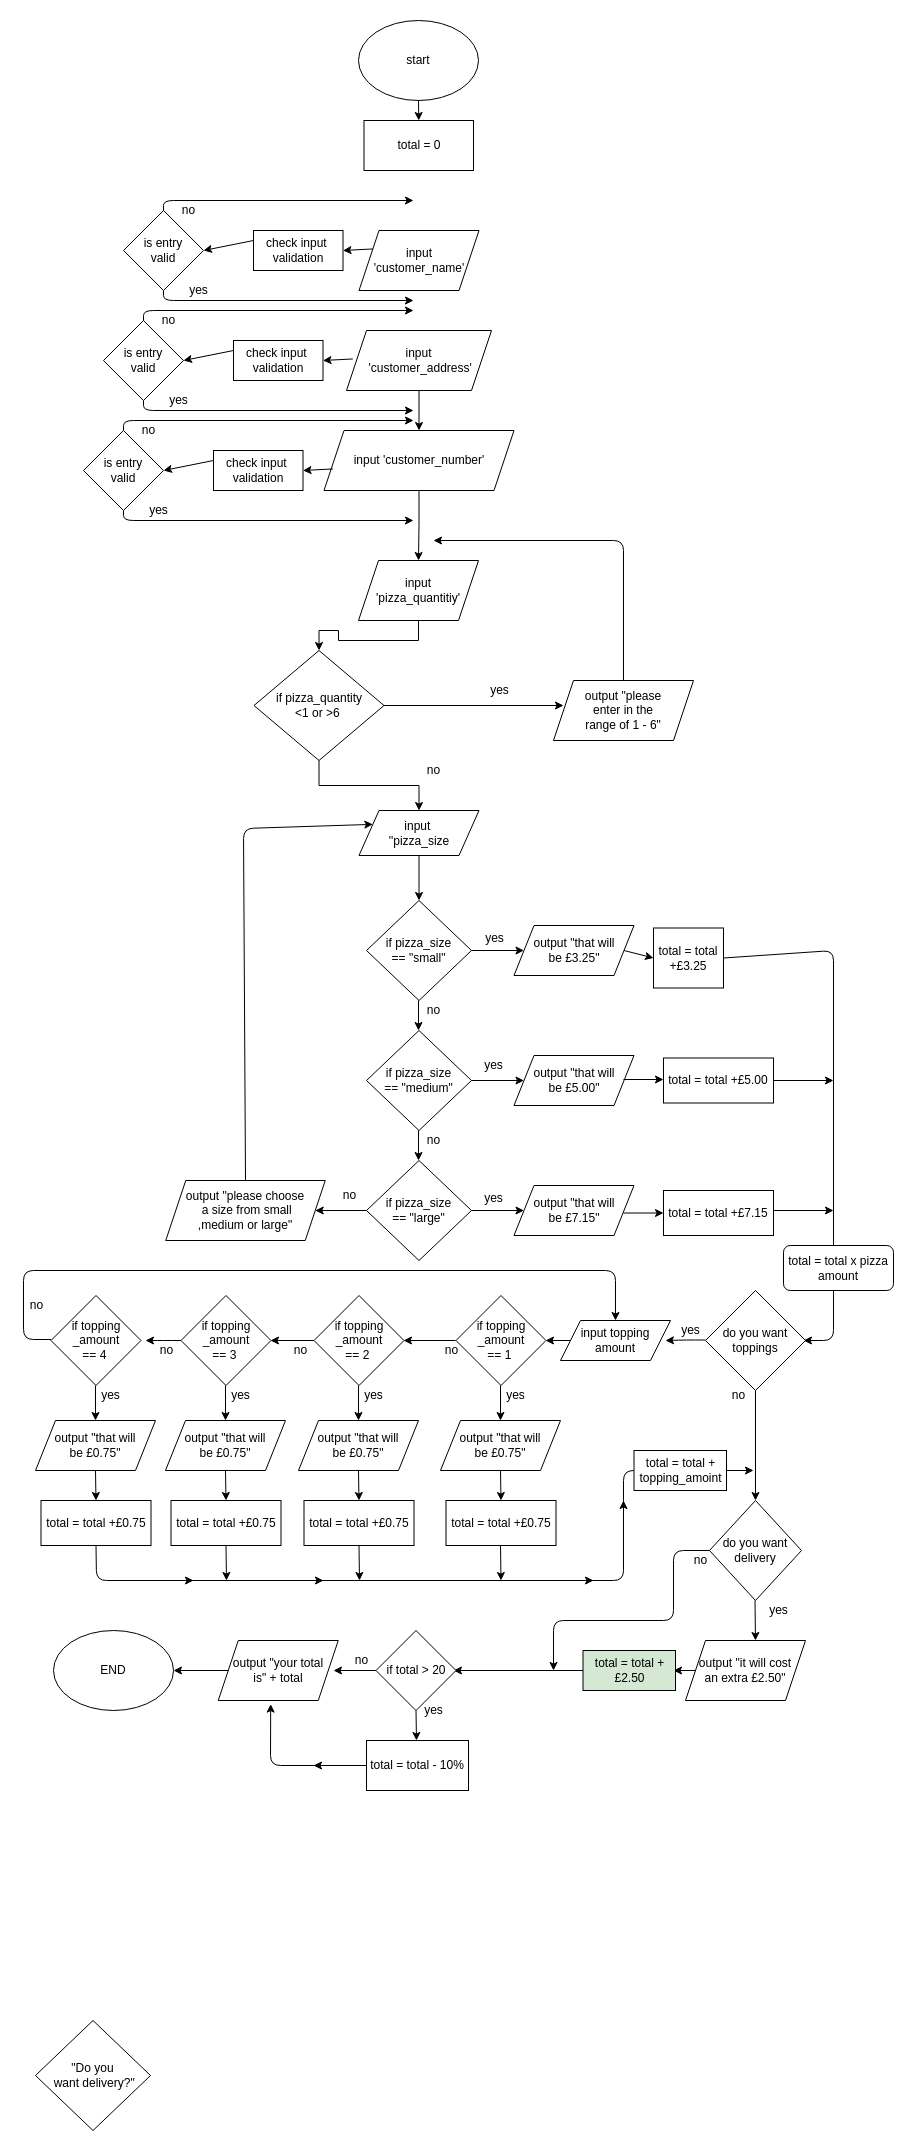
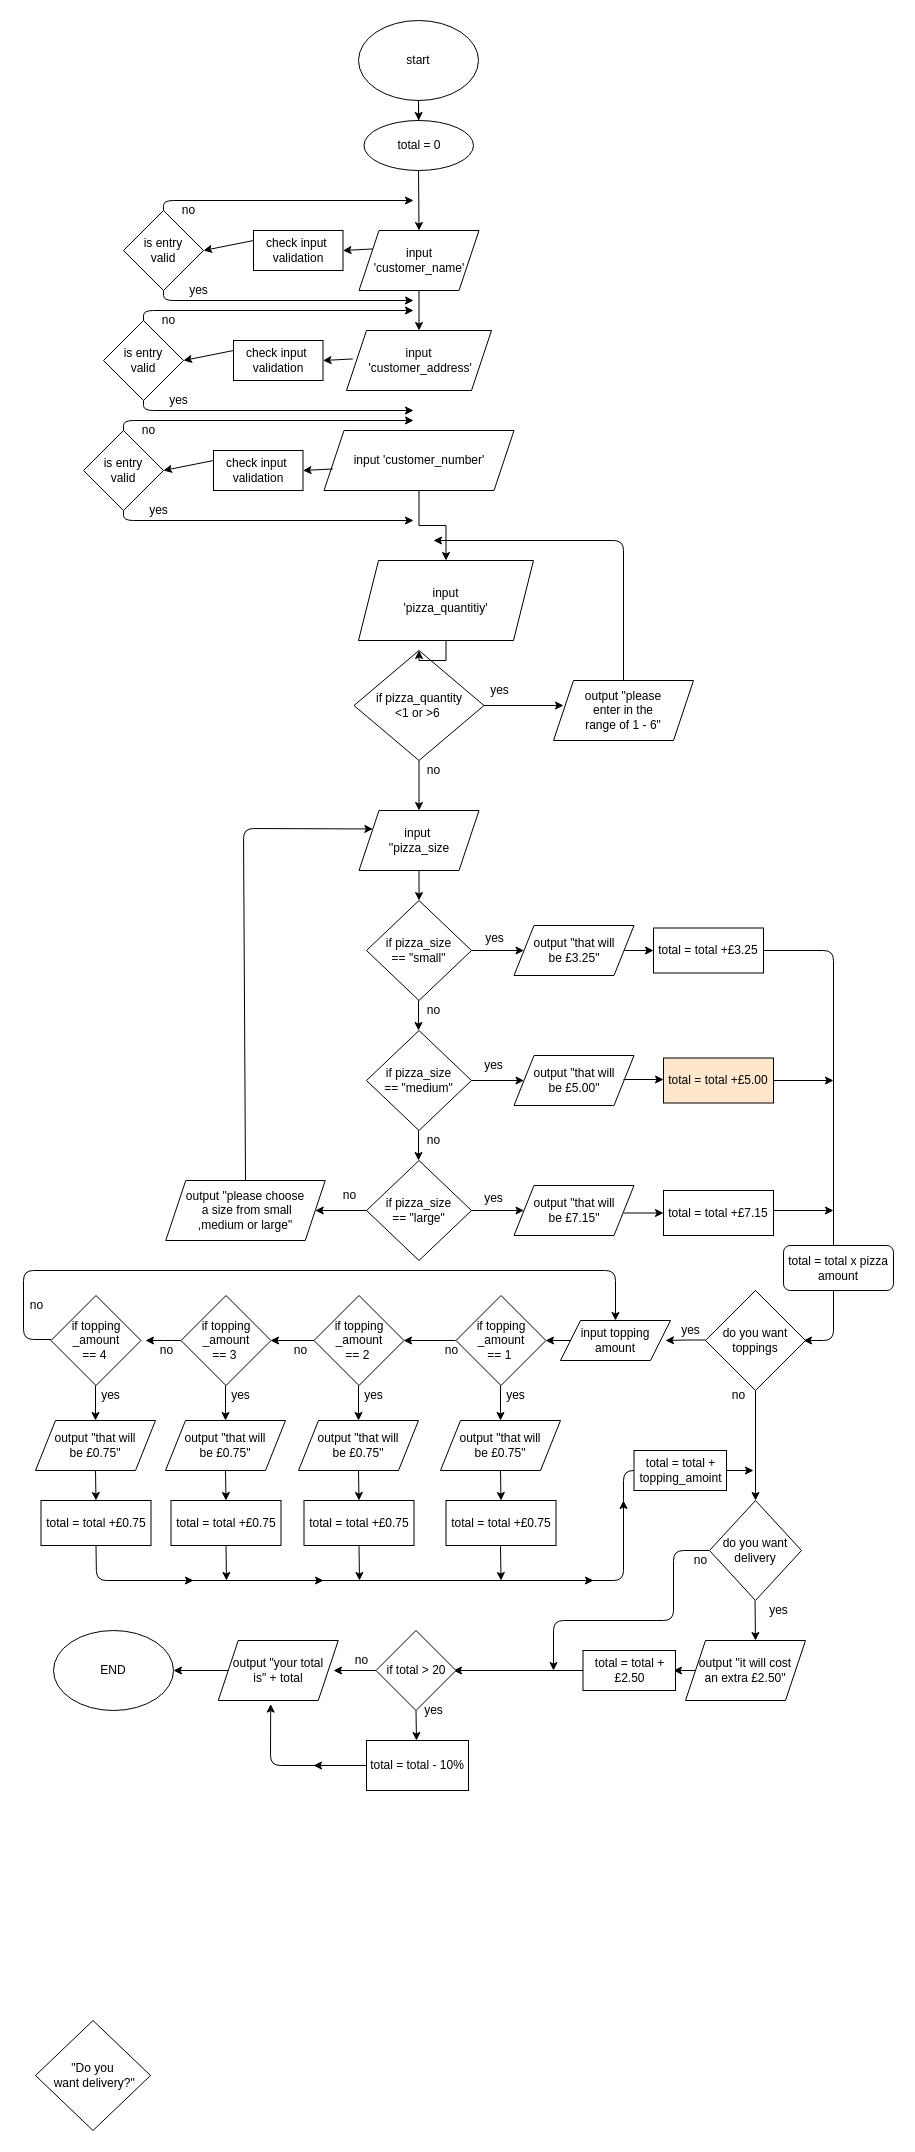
(419, 146) -> (419, 146)
none -> (419, 196)
none -> (419, 307)
(419, 407) -> none
(419, 591) -> (446, 601)
(319, 706) -> (419, 706)
(419, 833) -> (419, 841)
(689, 958) -> (709, 951)
(719, 1081) -> (719, 1081)
(629, 1671) -> (629, 1671)
